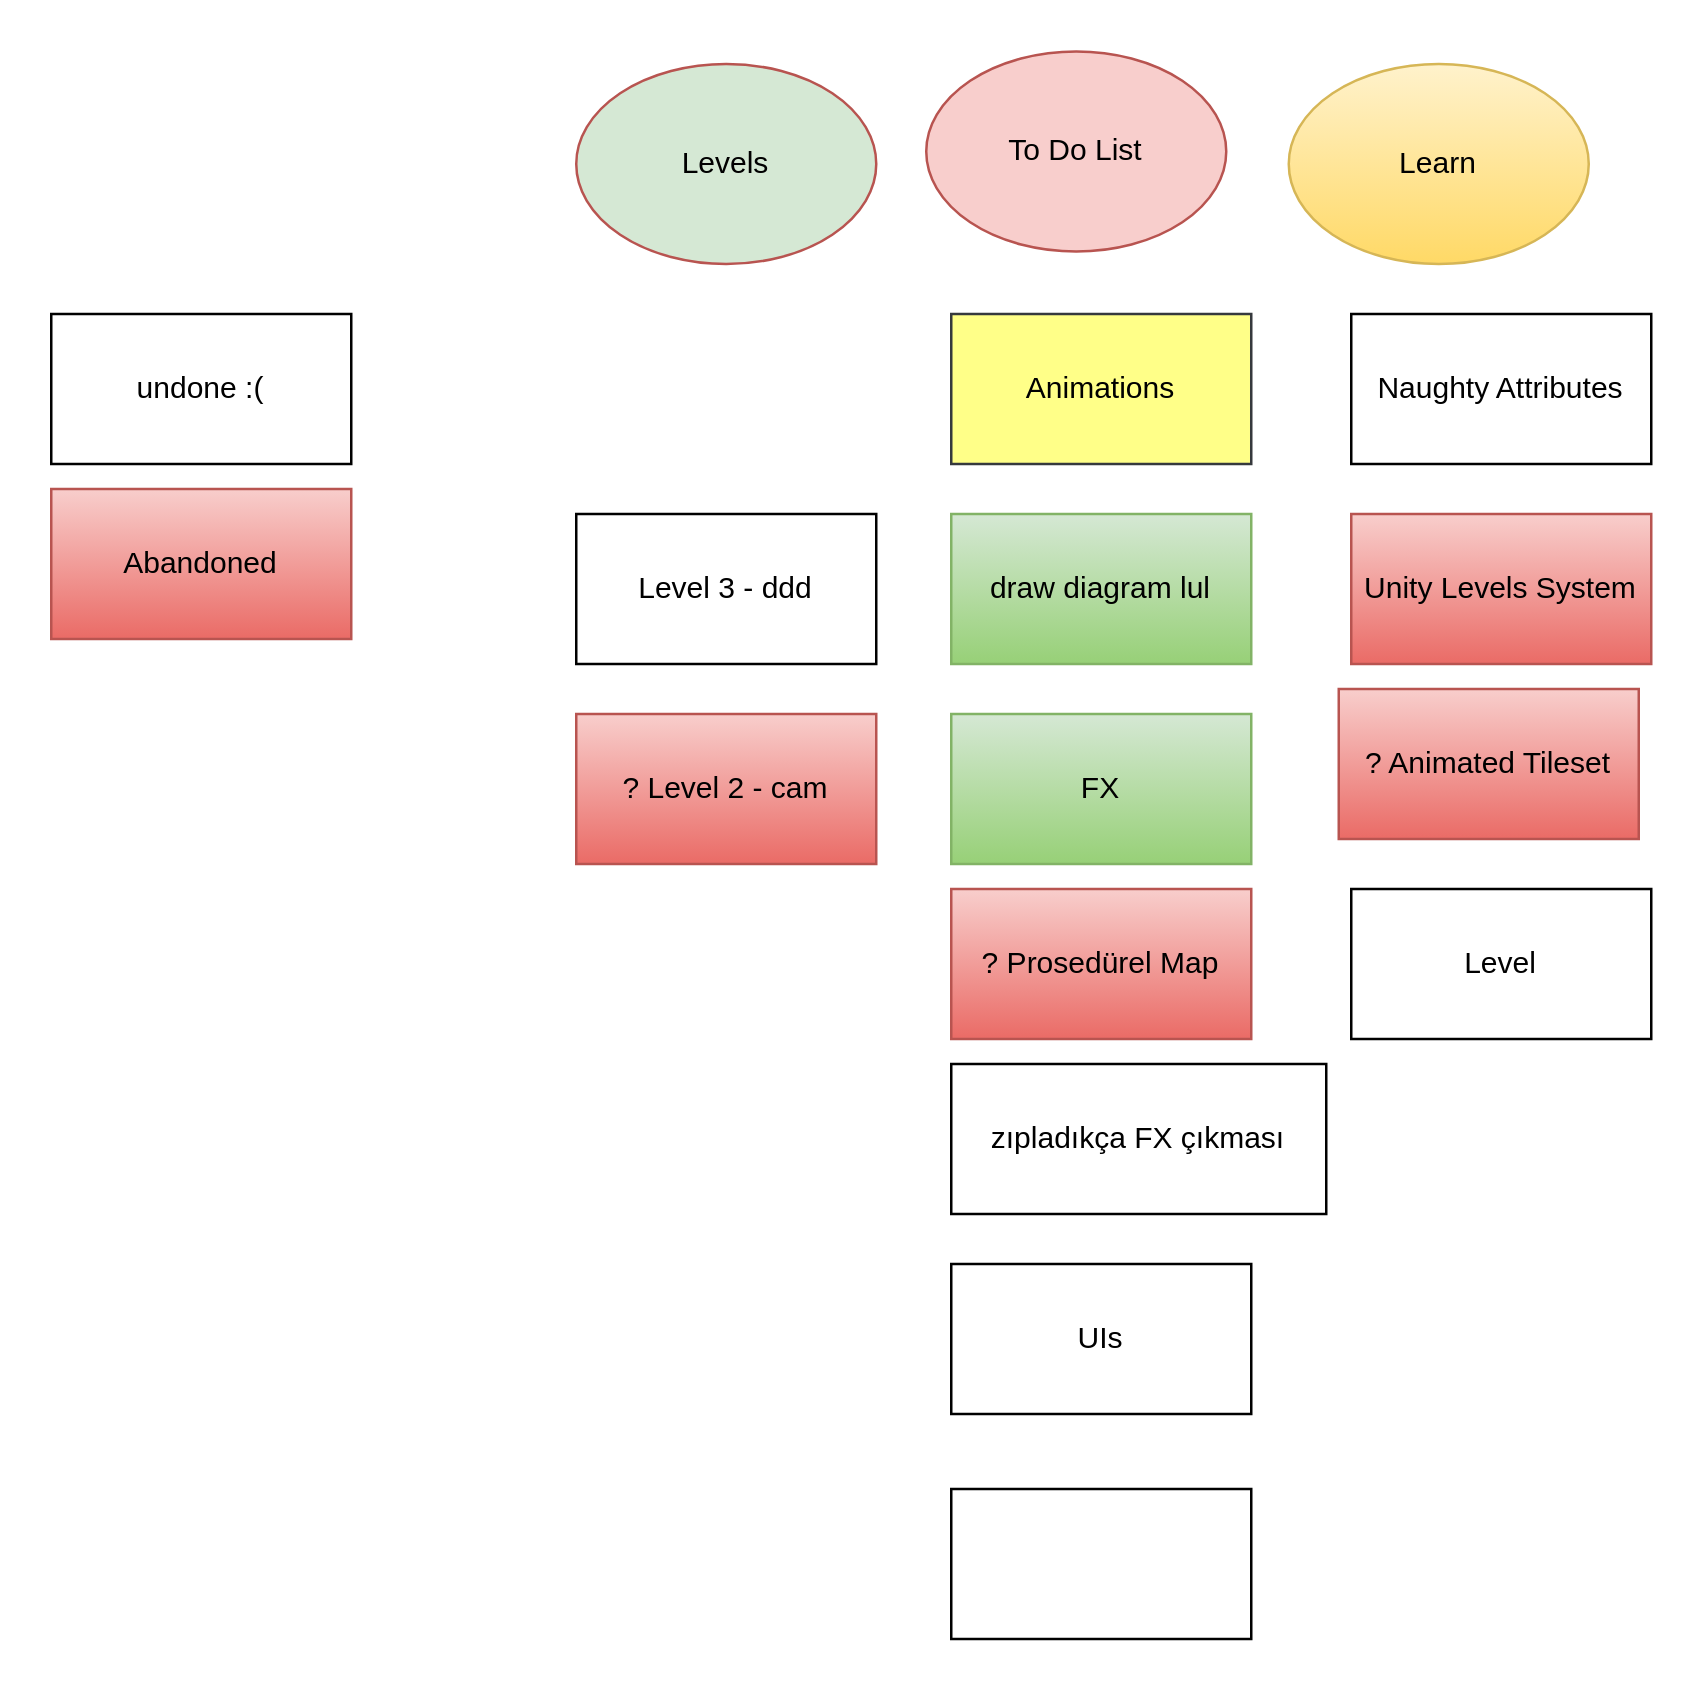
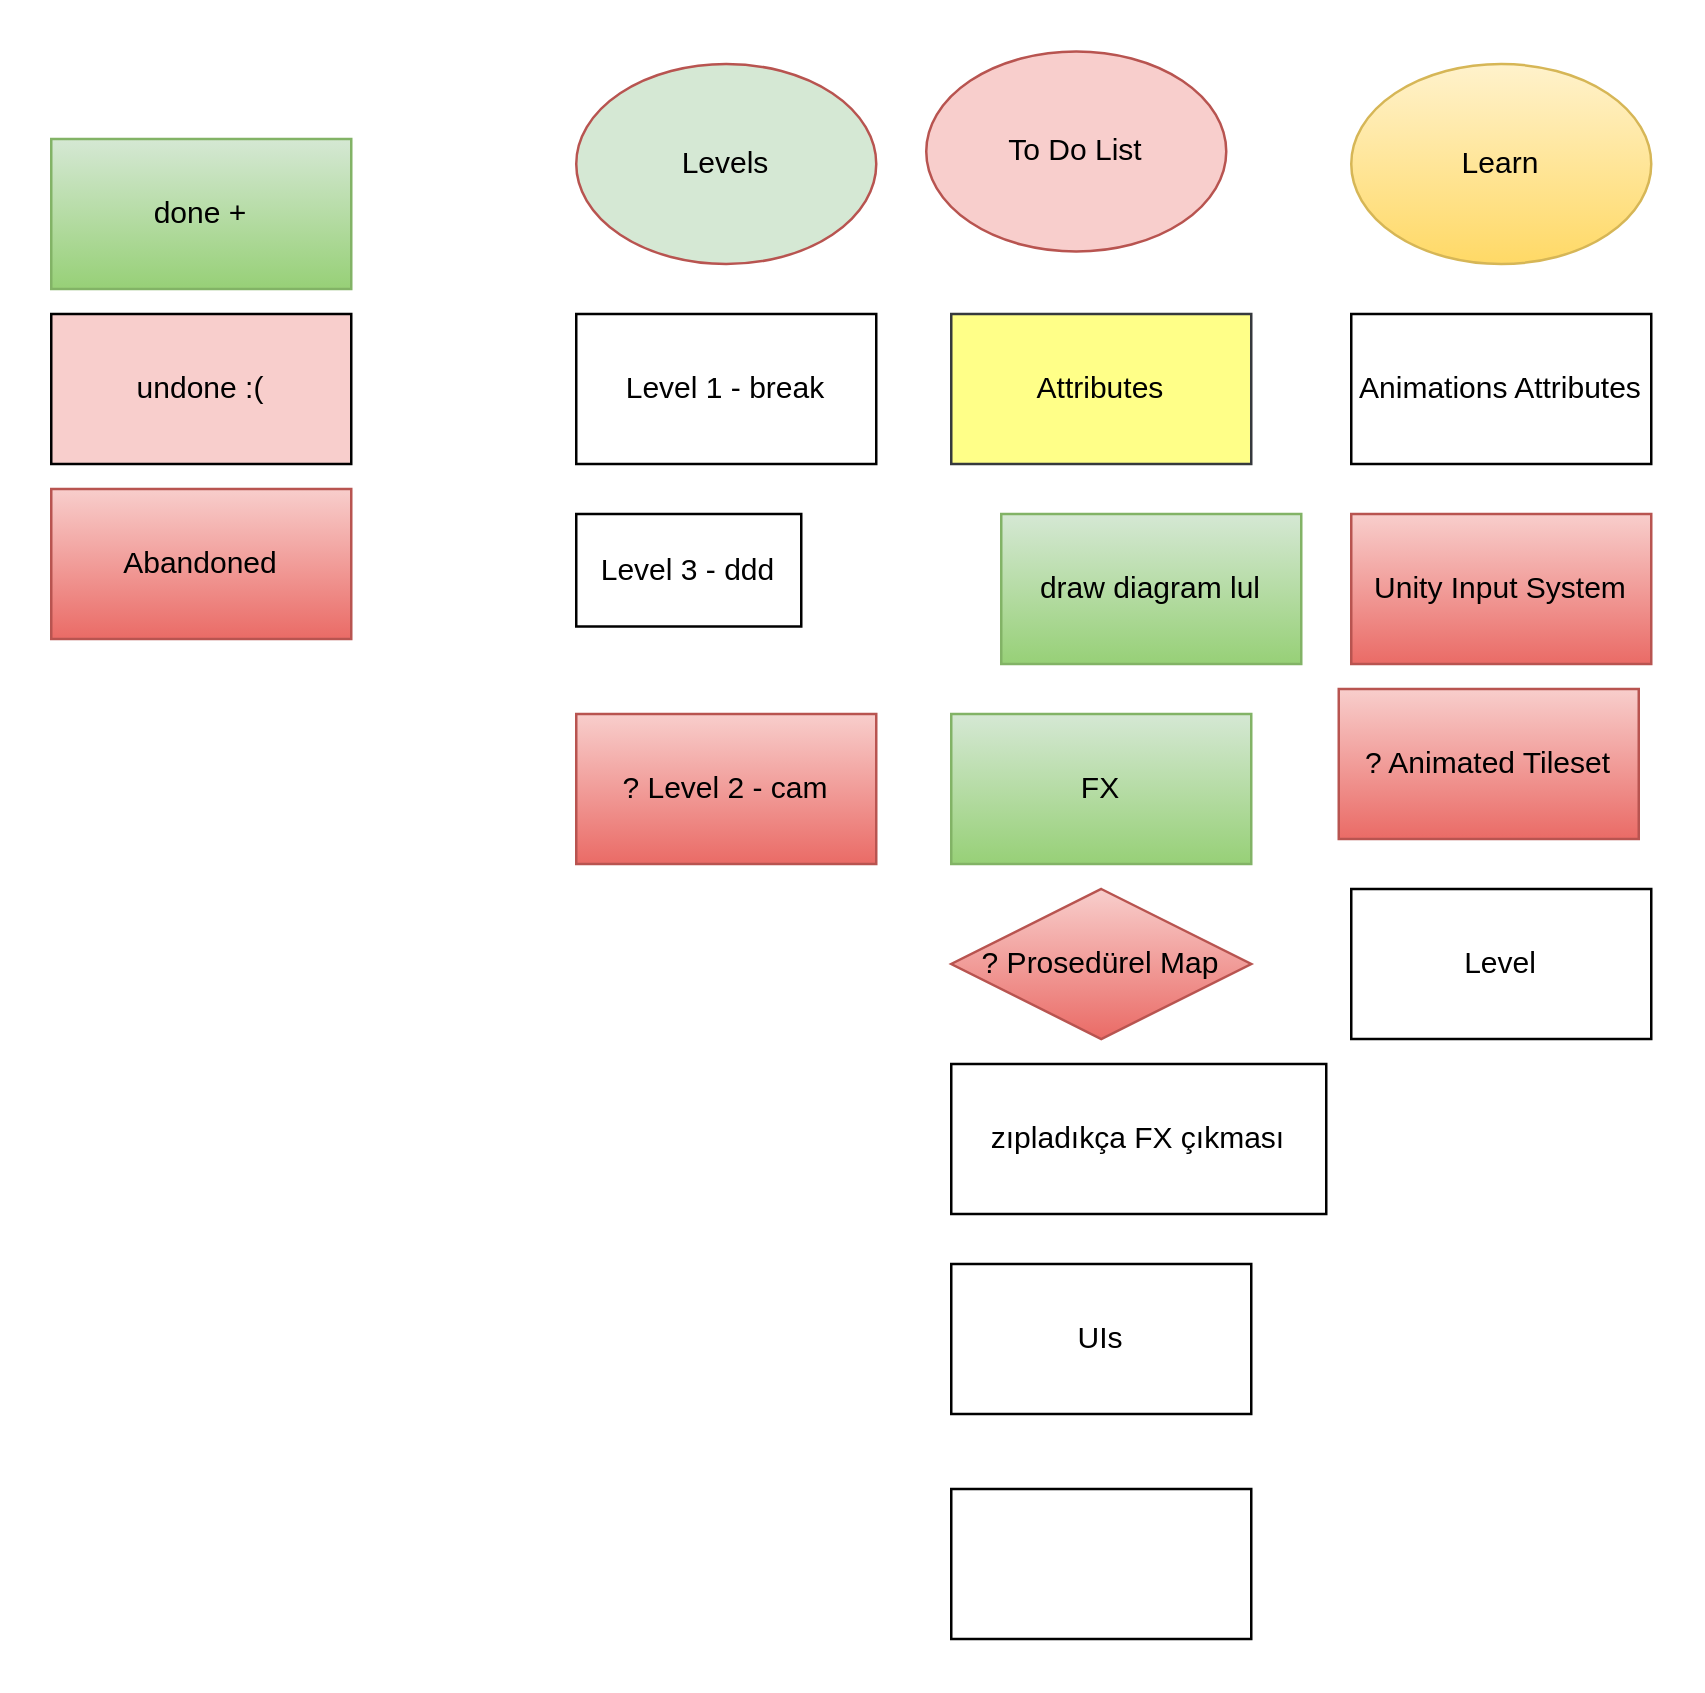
(1439, 164) -> (1501, 164)
none -> (201, 214)
(201, 389) -> (201, 389)
none -> (726, 389)
(1101, 389) -> (1101, 389)
(1501, 389) -> (1501, 389)
(726, 589) -> (689, 570)
(1101, 589) -> (1151, 589)
(1501, 589) -> (1501, 589)
(1101, 964) -> (1101, 964)
